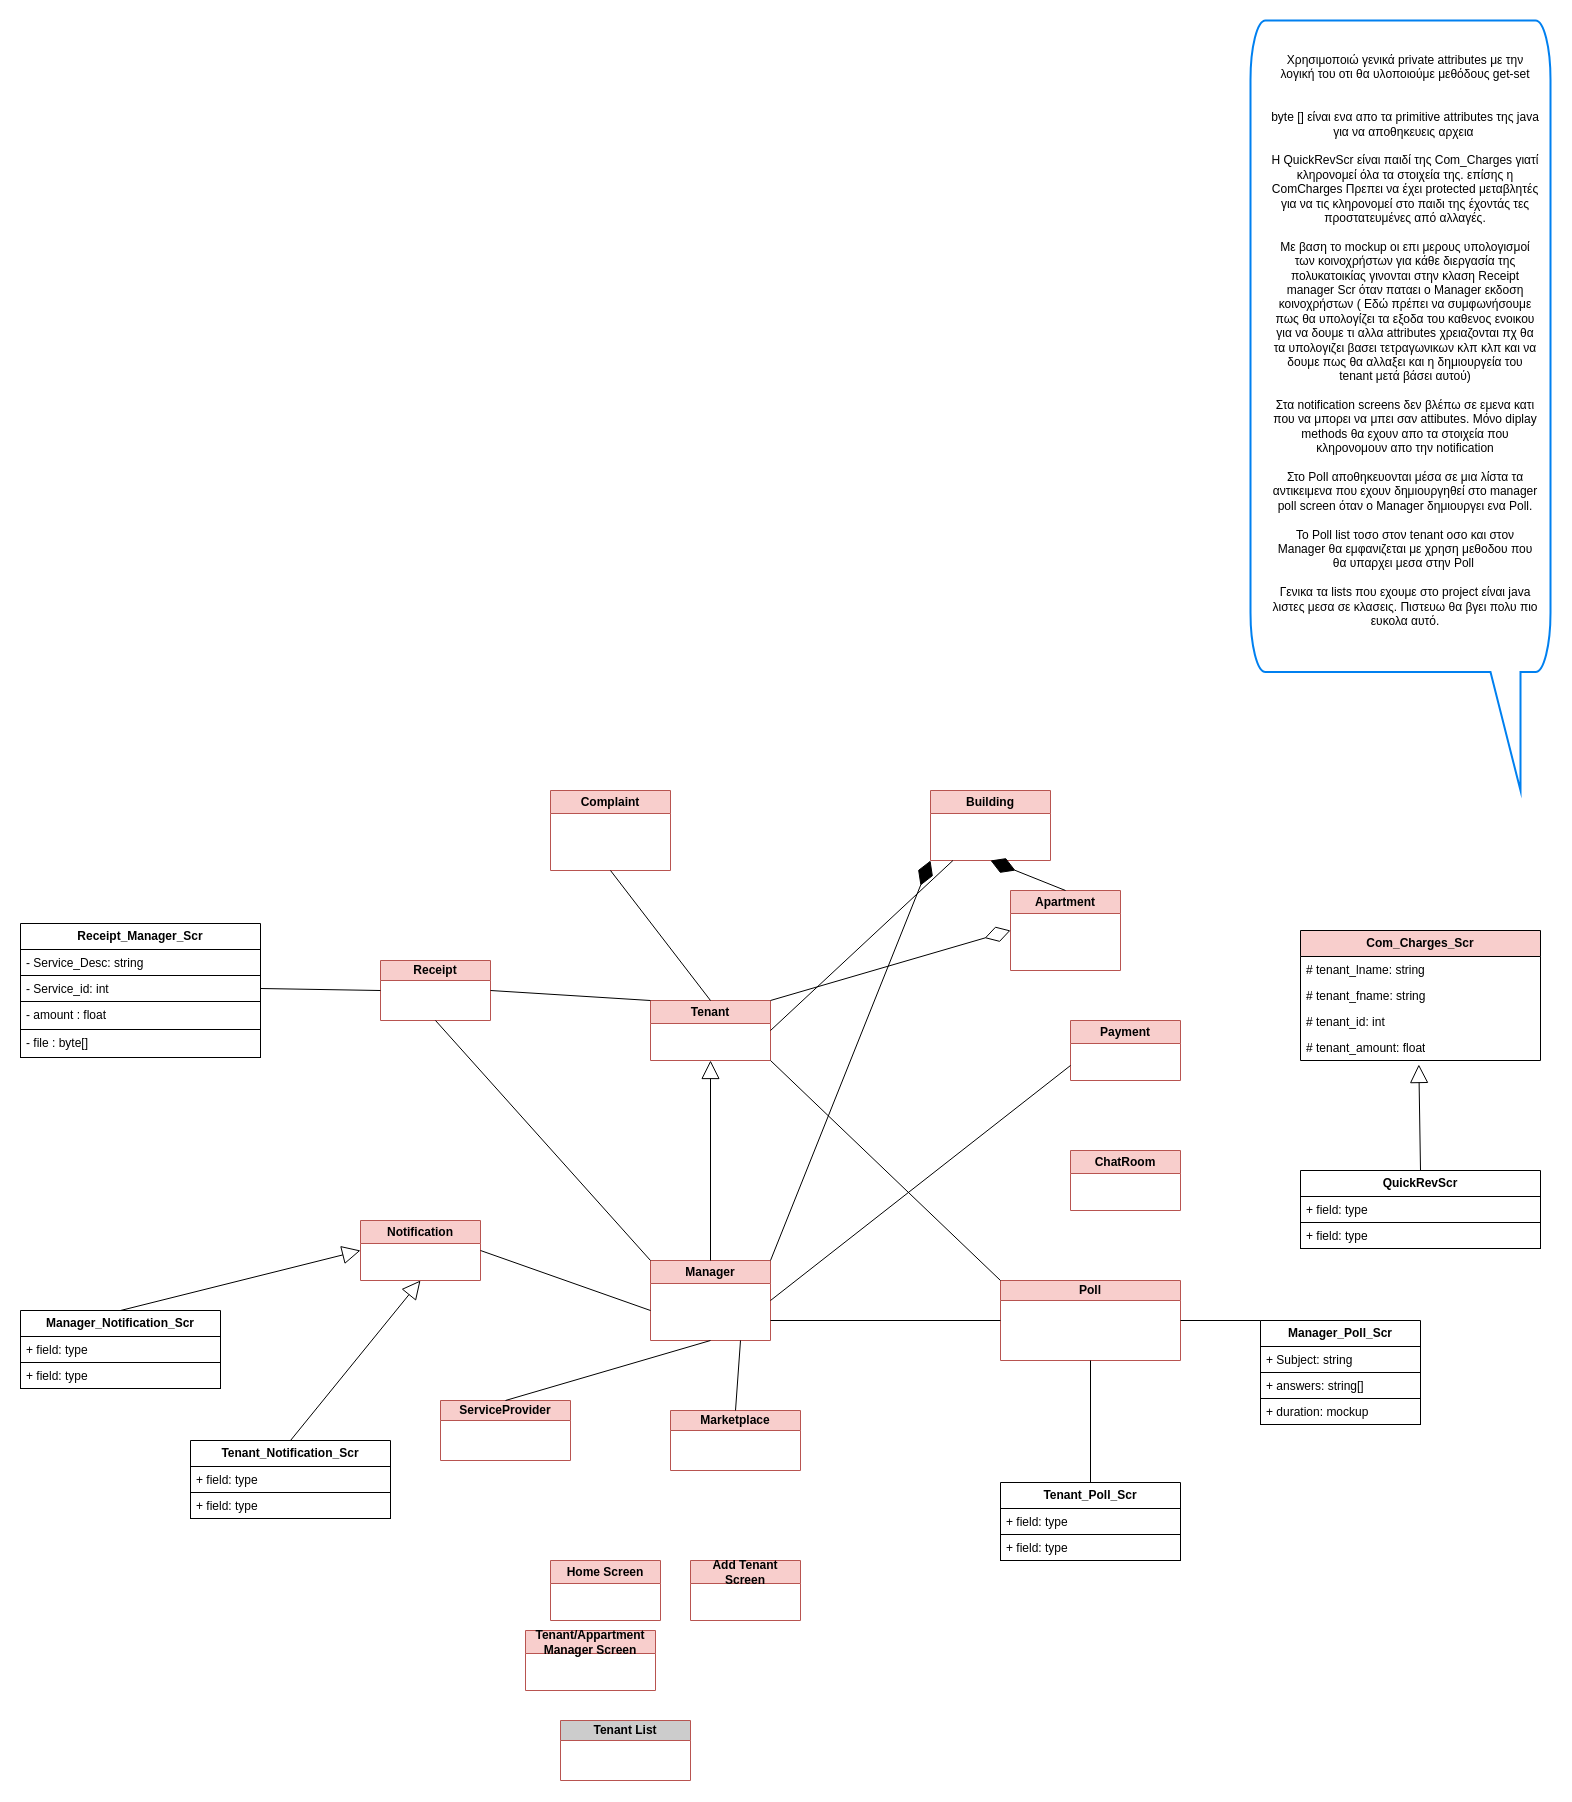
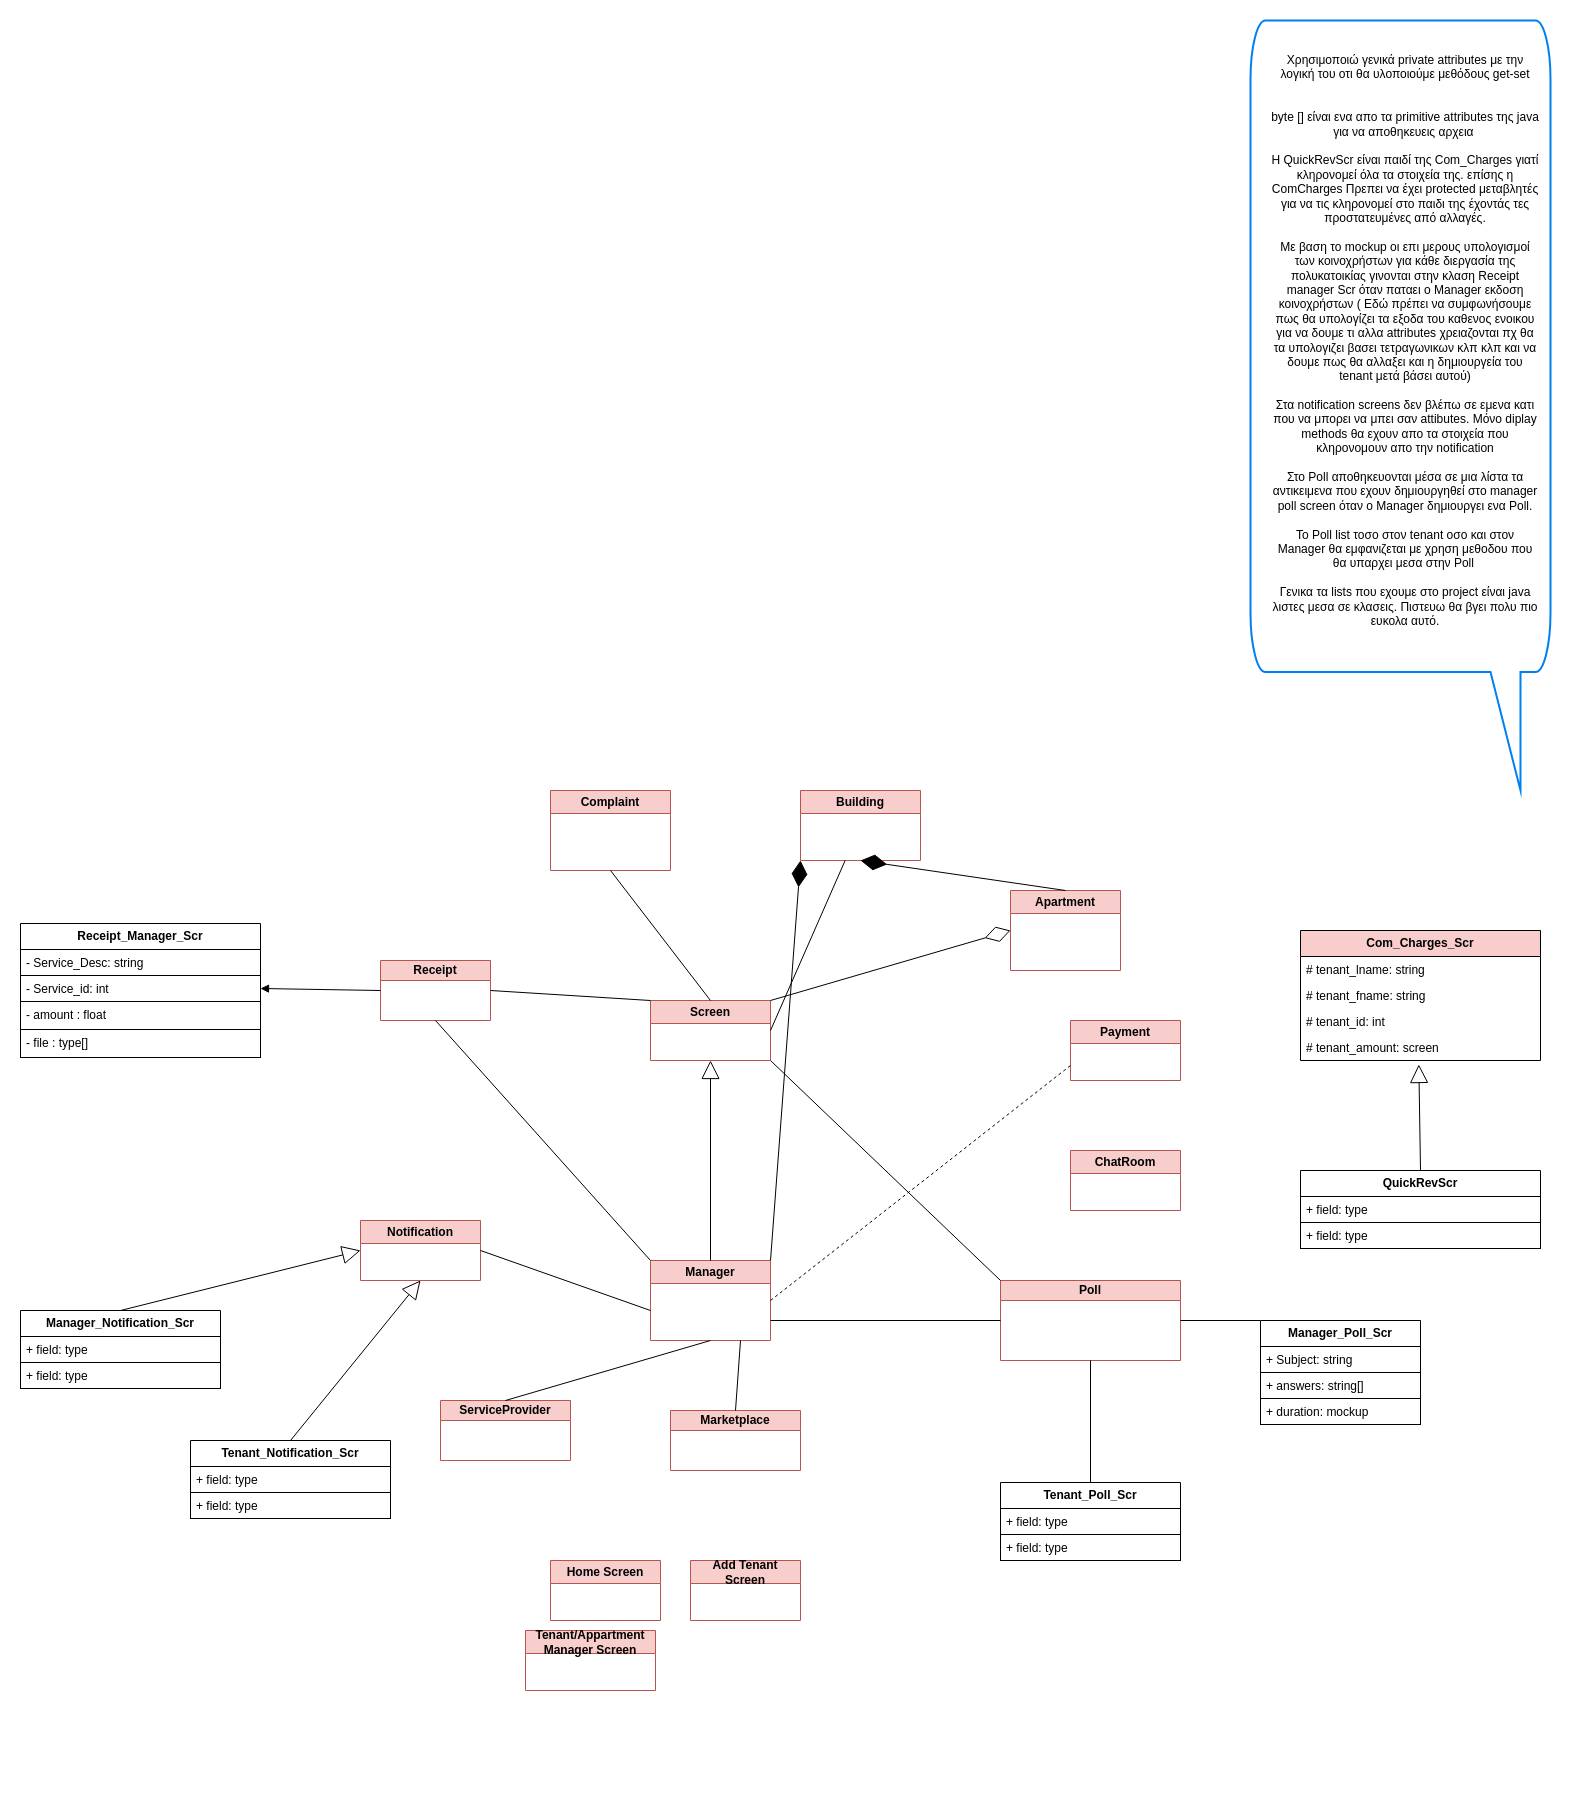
(991, 826) -> (861, 826)
(267, 989) -> (270, 989)
(711, 1013) -> (711, 1013)
(68, 1044) -> (68, 1044)
(1374, 1049) -> (1379, 1049)
(920, 1183) -> (920, 1183)
(626, 1751) -> none
